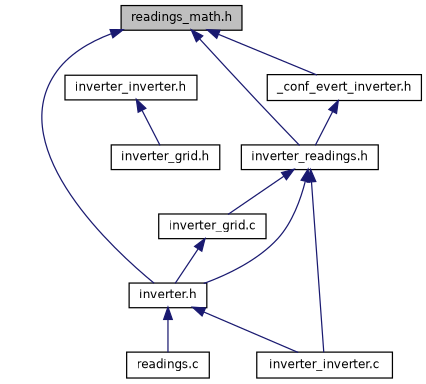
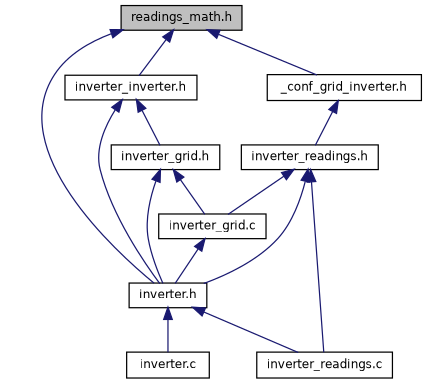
(344, 88) -> (344, 88)
(249, 93) -> (153, 58)
none -> (193, 197)
none -> (111, 201)
none -> (148, 233)
(168, 365) -> (168, 365)
(325, 365) -> (325, 365)
